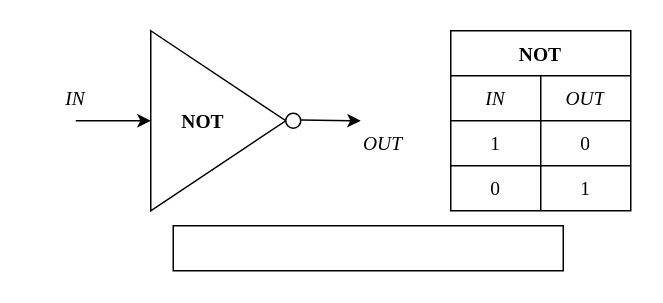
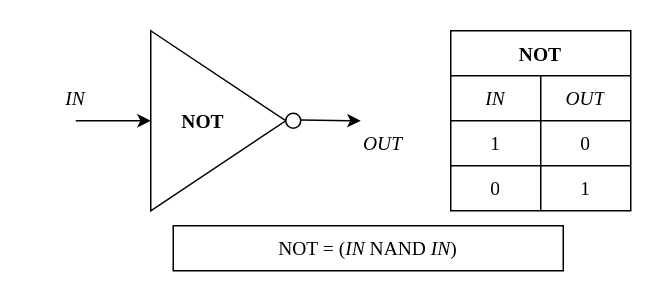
none -> (368, 248)
